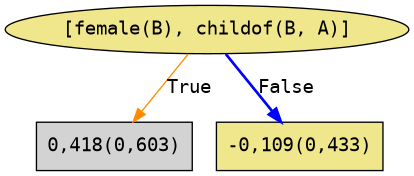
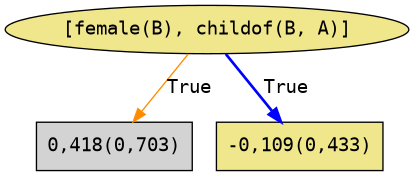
(286, 88) -> (286, 88)
(114, 146) -> (114, 146)
